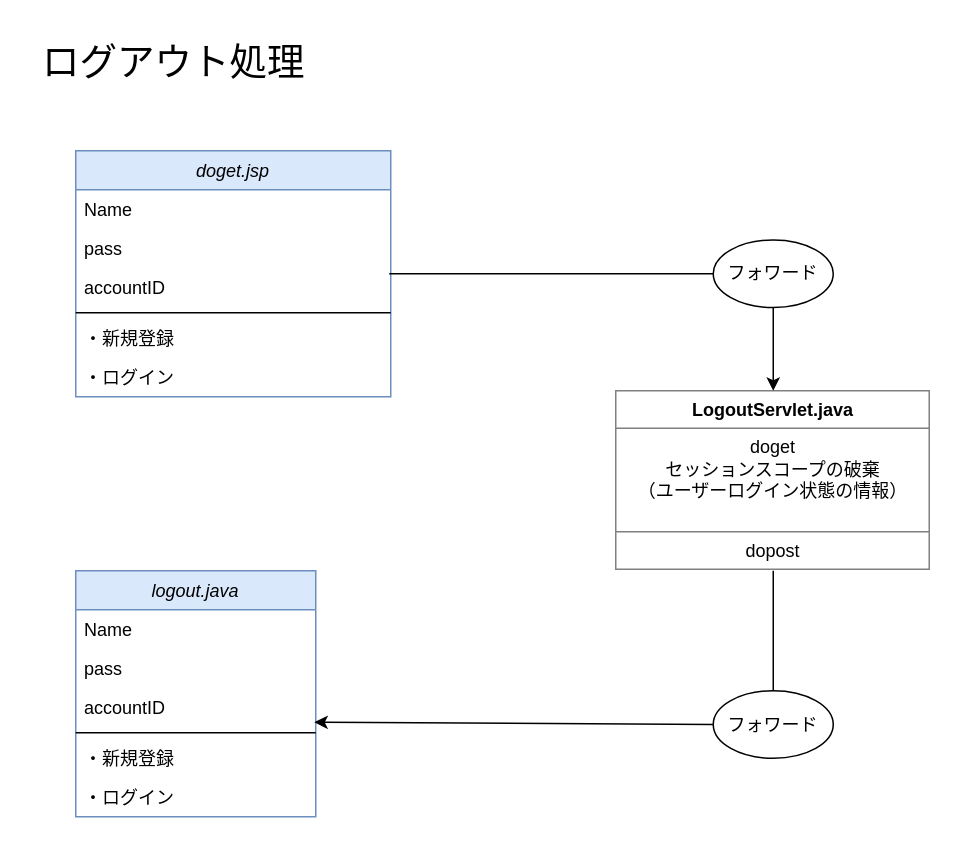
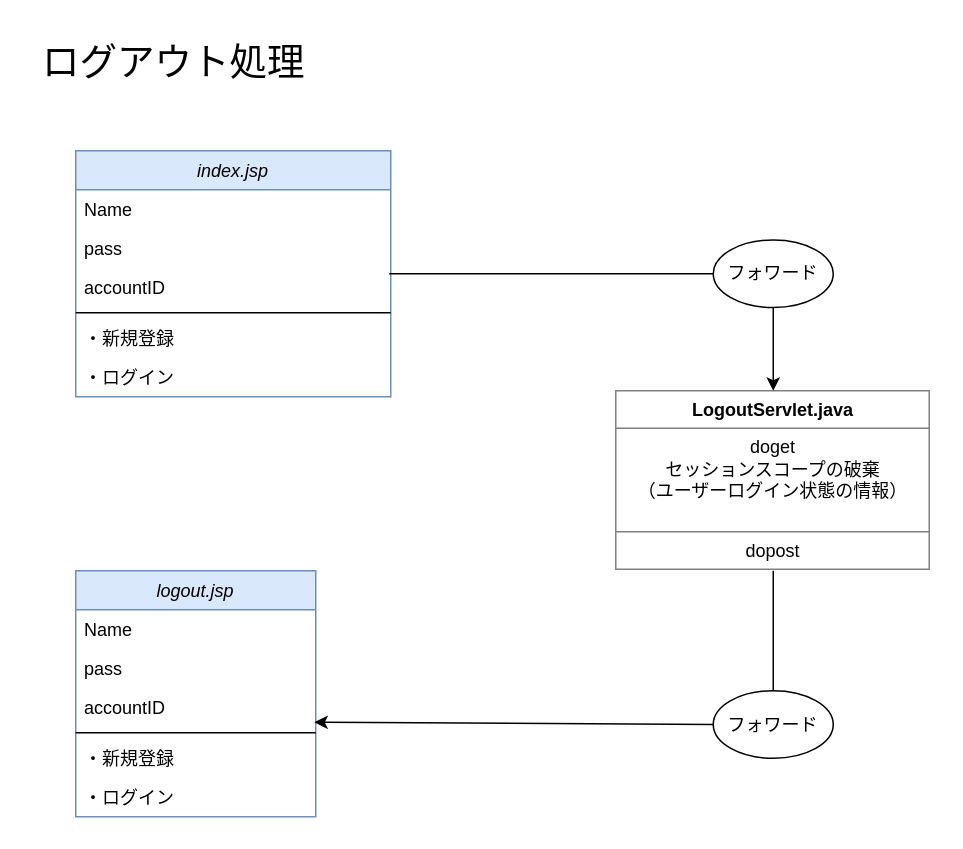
(233, 171) -> (233, 171)
(195, 591) -> (195, 591)
